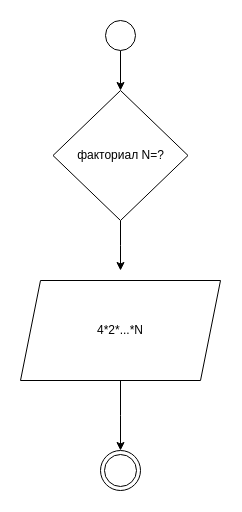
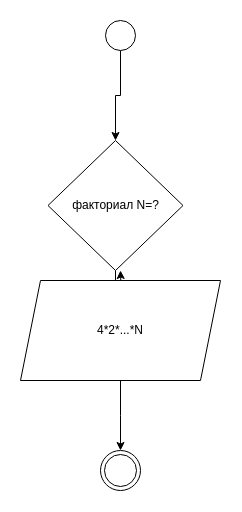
(121, 156) -> (116, 206)
